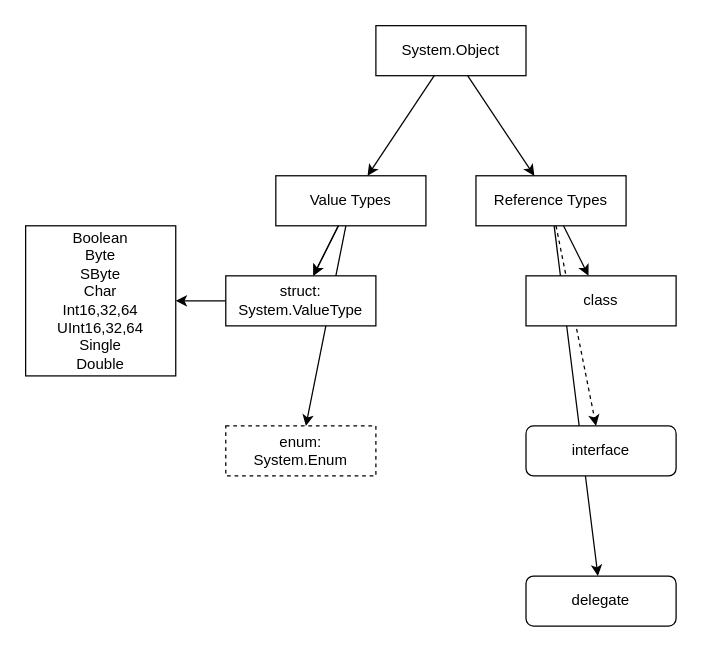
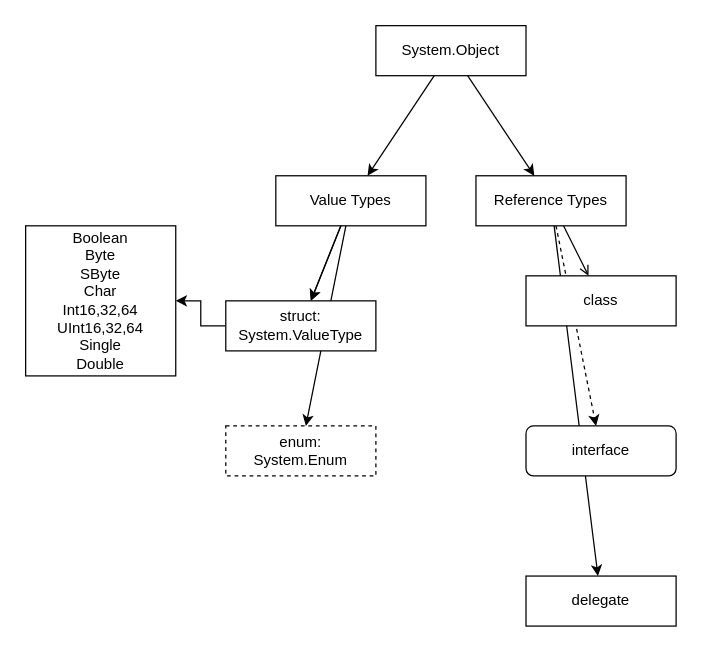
(584, 267) -> (585, 269)
(301, 301) -> (301, 326)
(601, 601) -> (601, 601)
